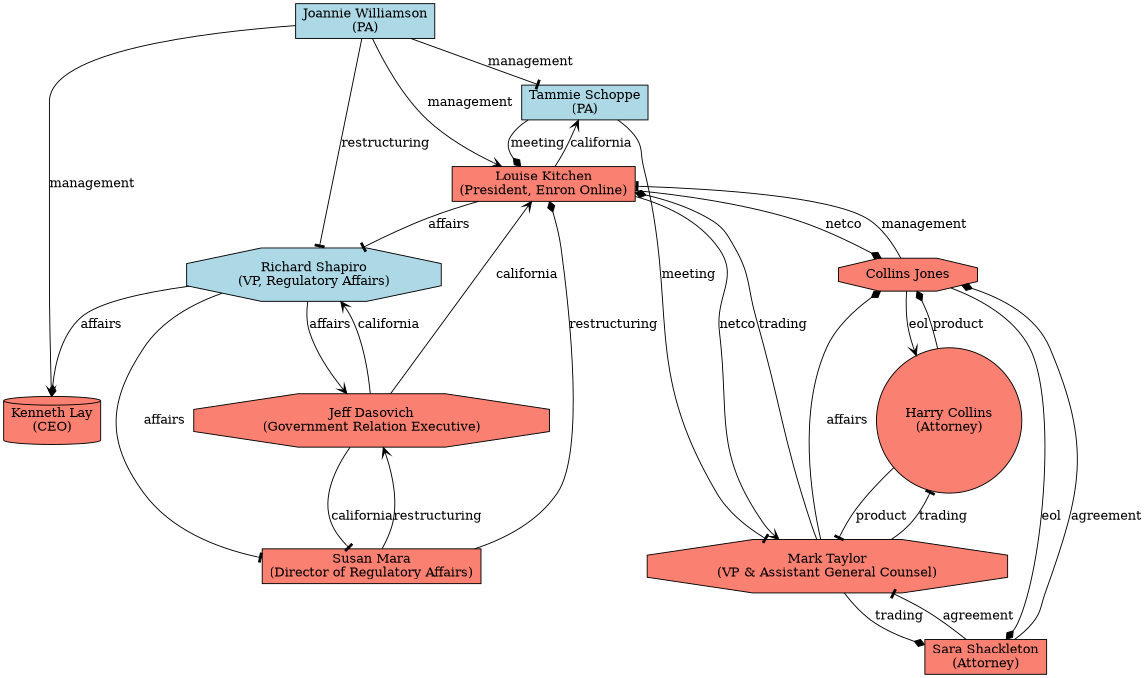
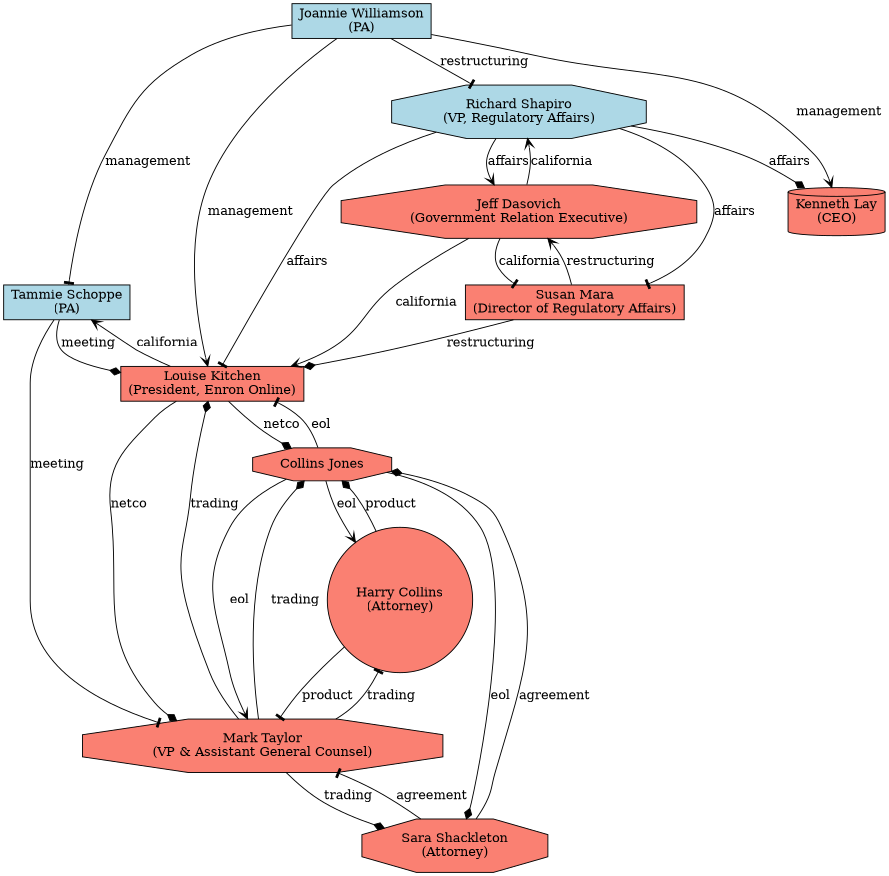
(421, 221) -> (306, 222)
(924, 225) -> (321, 425)
(721, 345) -> (113, 553)
(848, 420) -> (295, 600)
none -> (213, 582)
(986, 657) -> (455, 846)
